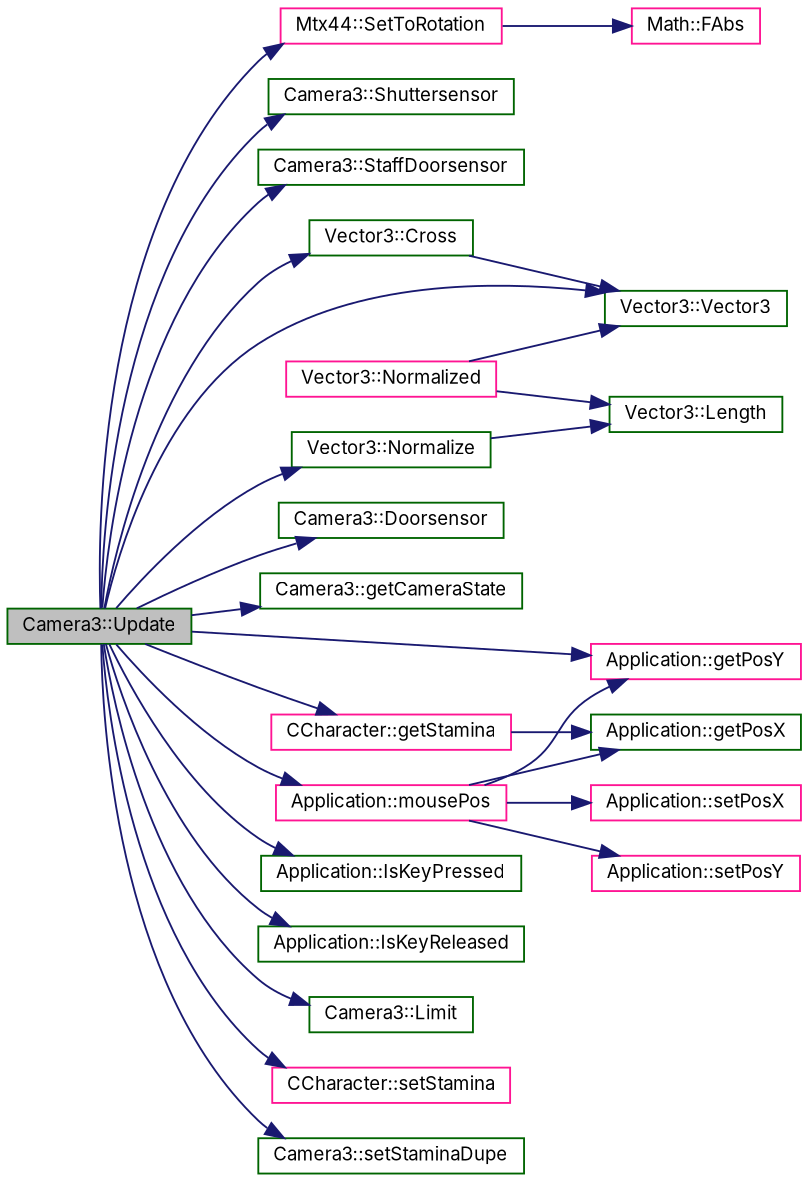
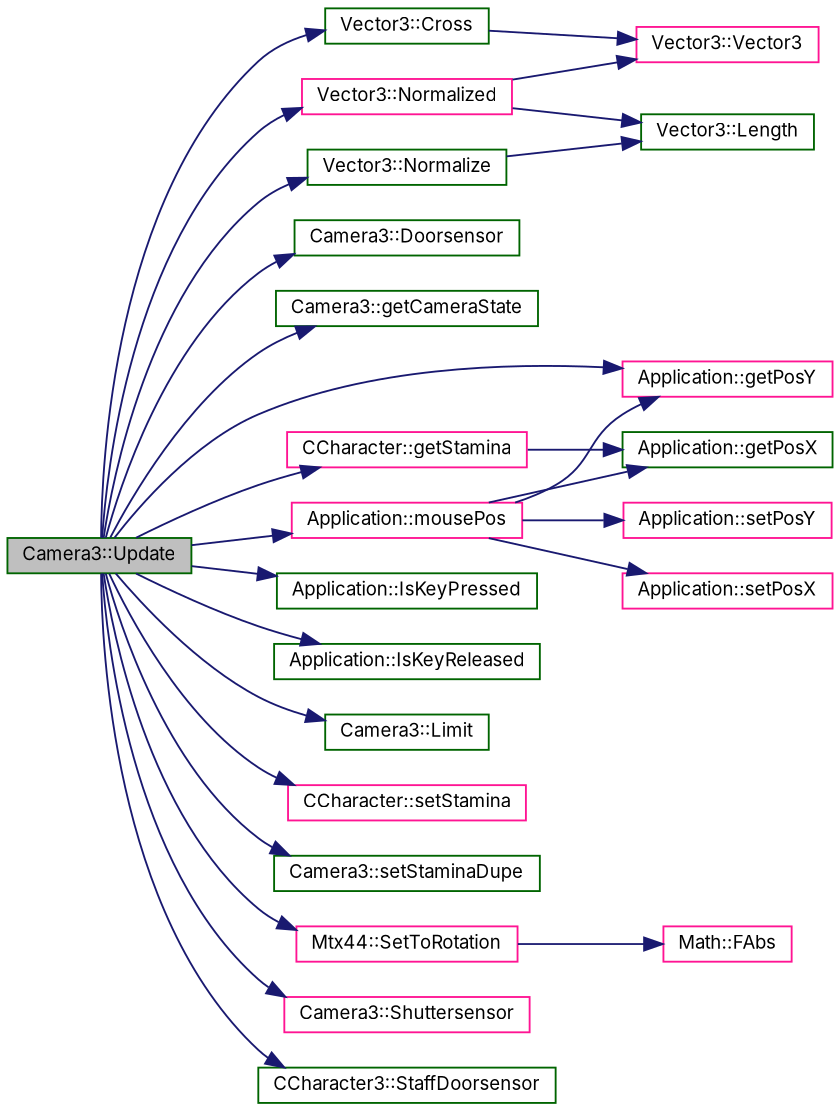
(391, 97) -> (407, 1015)
(391, 167) -> (407, 1085)
(696, 308) -> (728, 45)
(269, 338) -> (150, 306)
